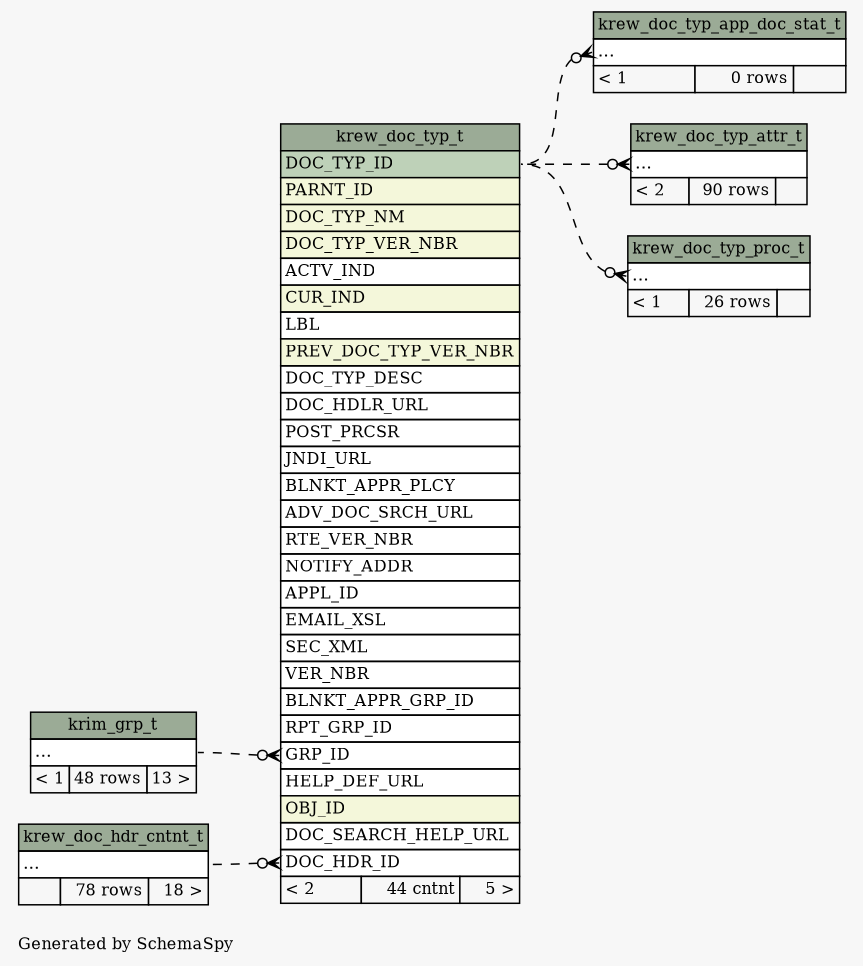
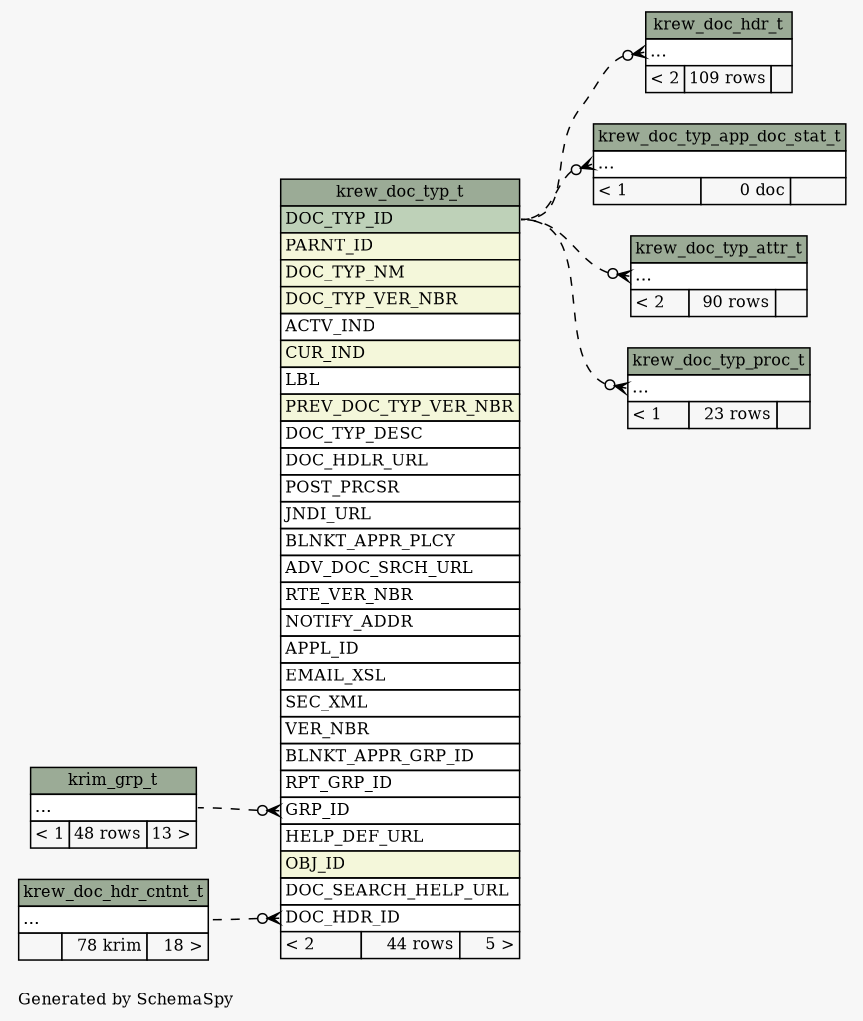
none -> (719, 52)
(760, 78) -> (763, 190)
(738, 302) -> (738, 414)
(421, 889) -> (421, 944)
(110, 891) -> (110, 946)
